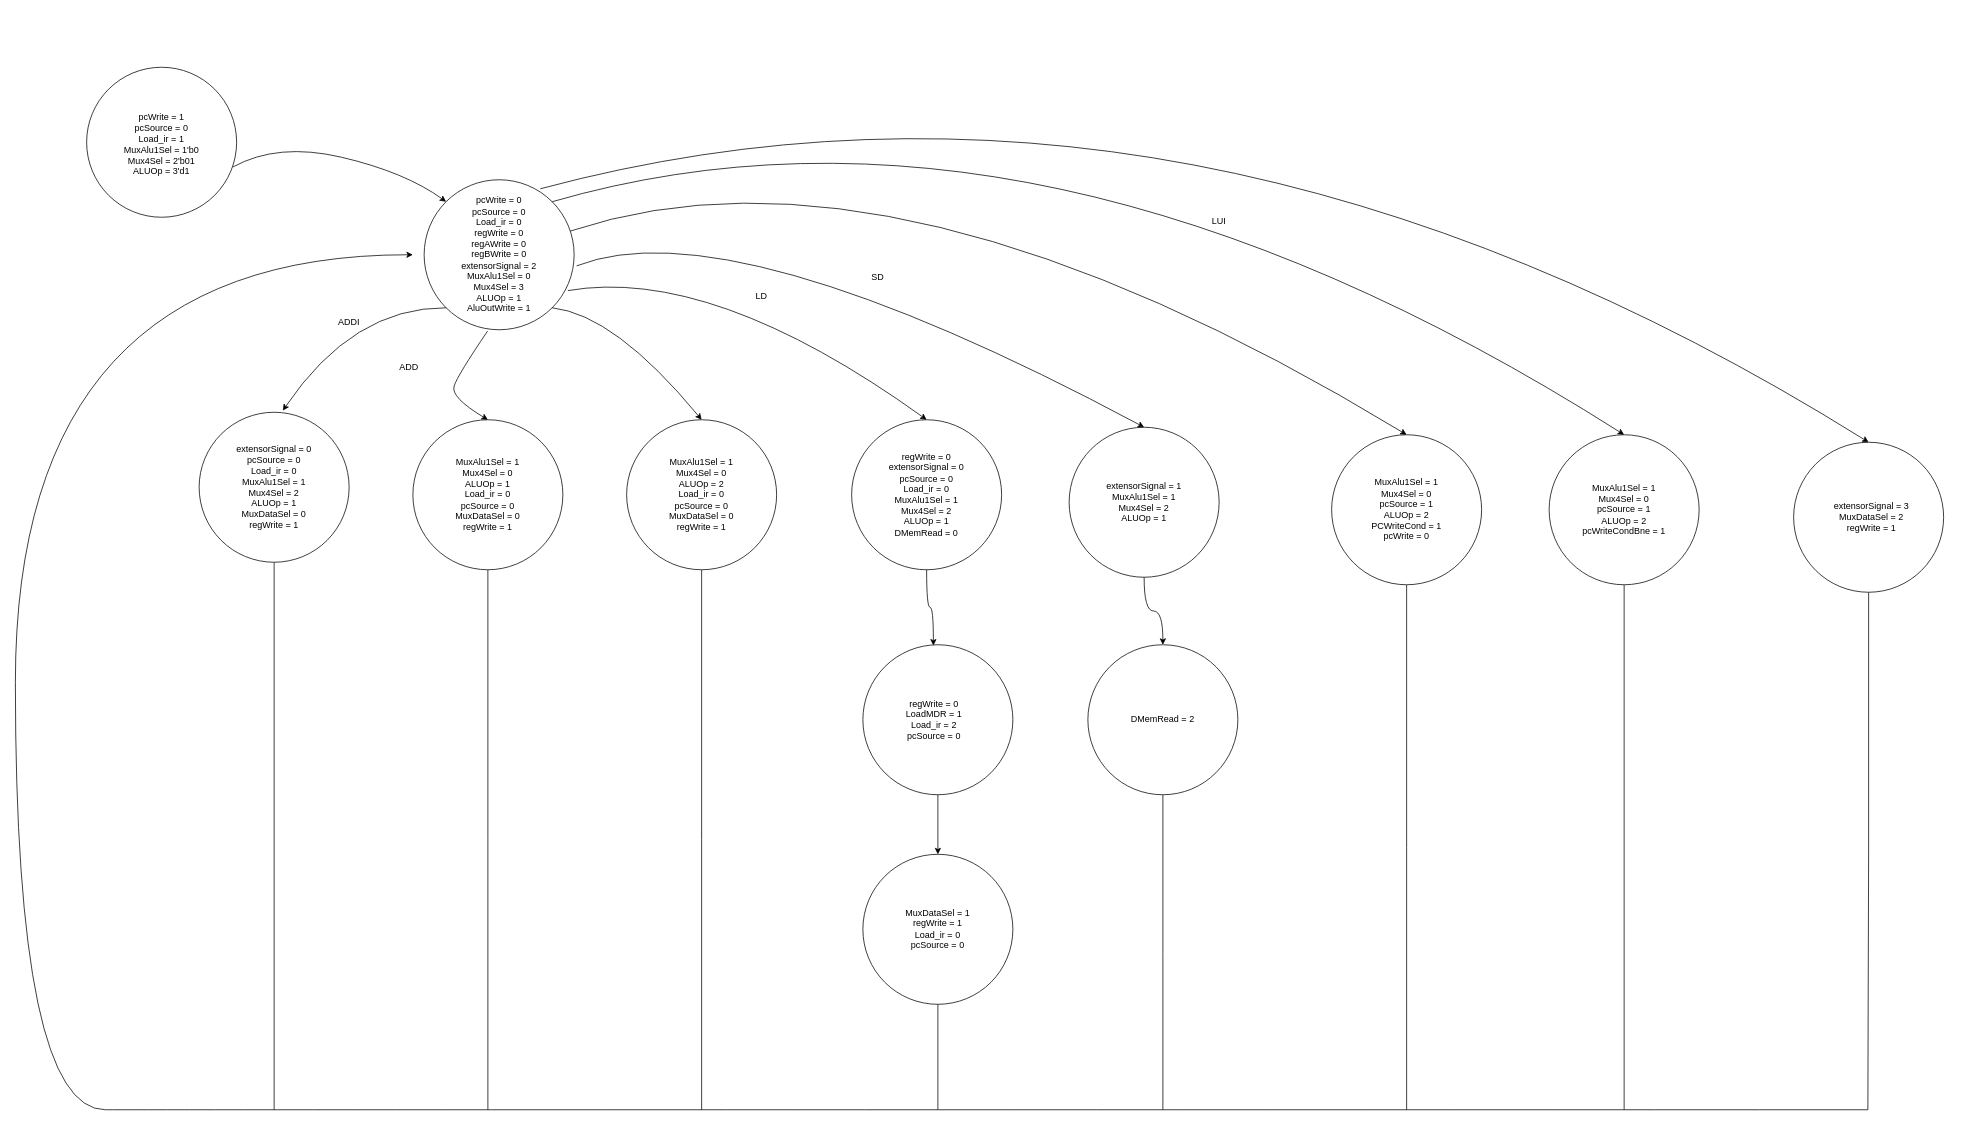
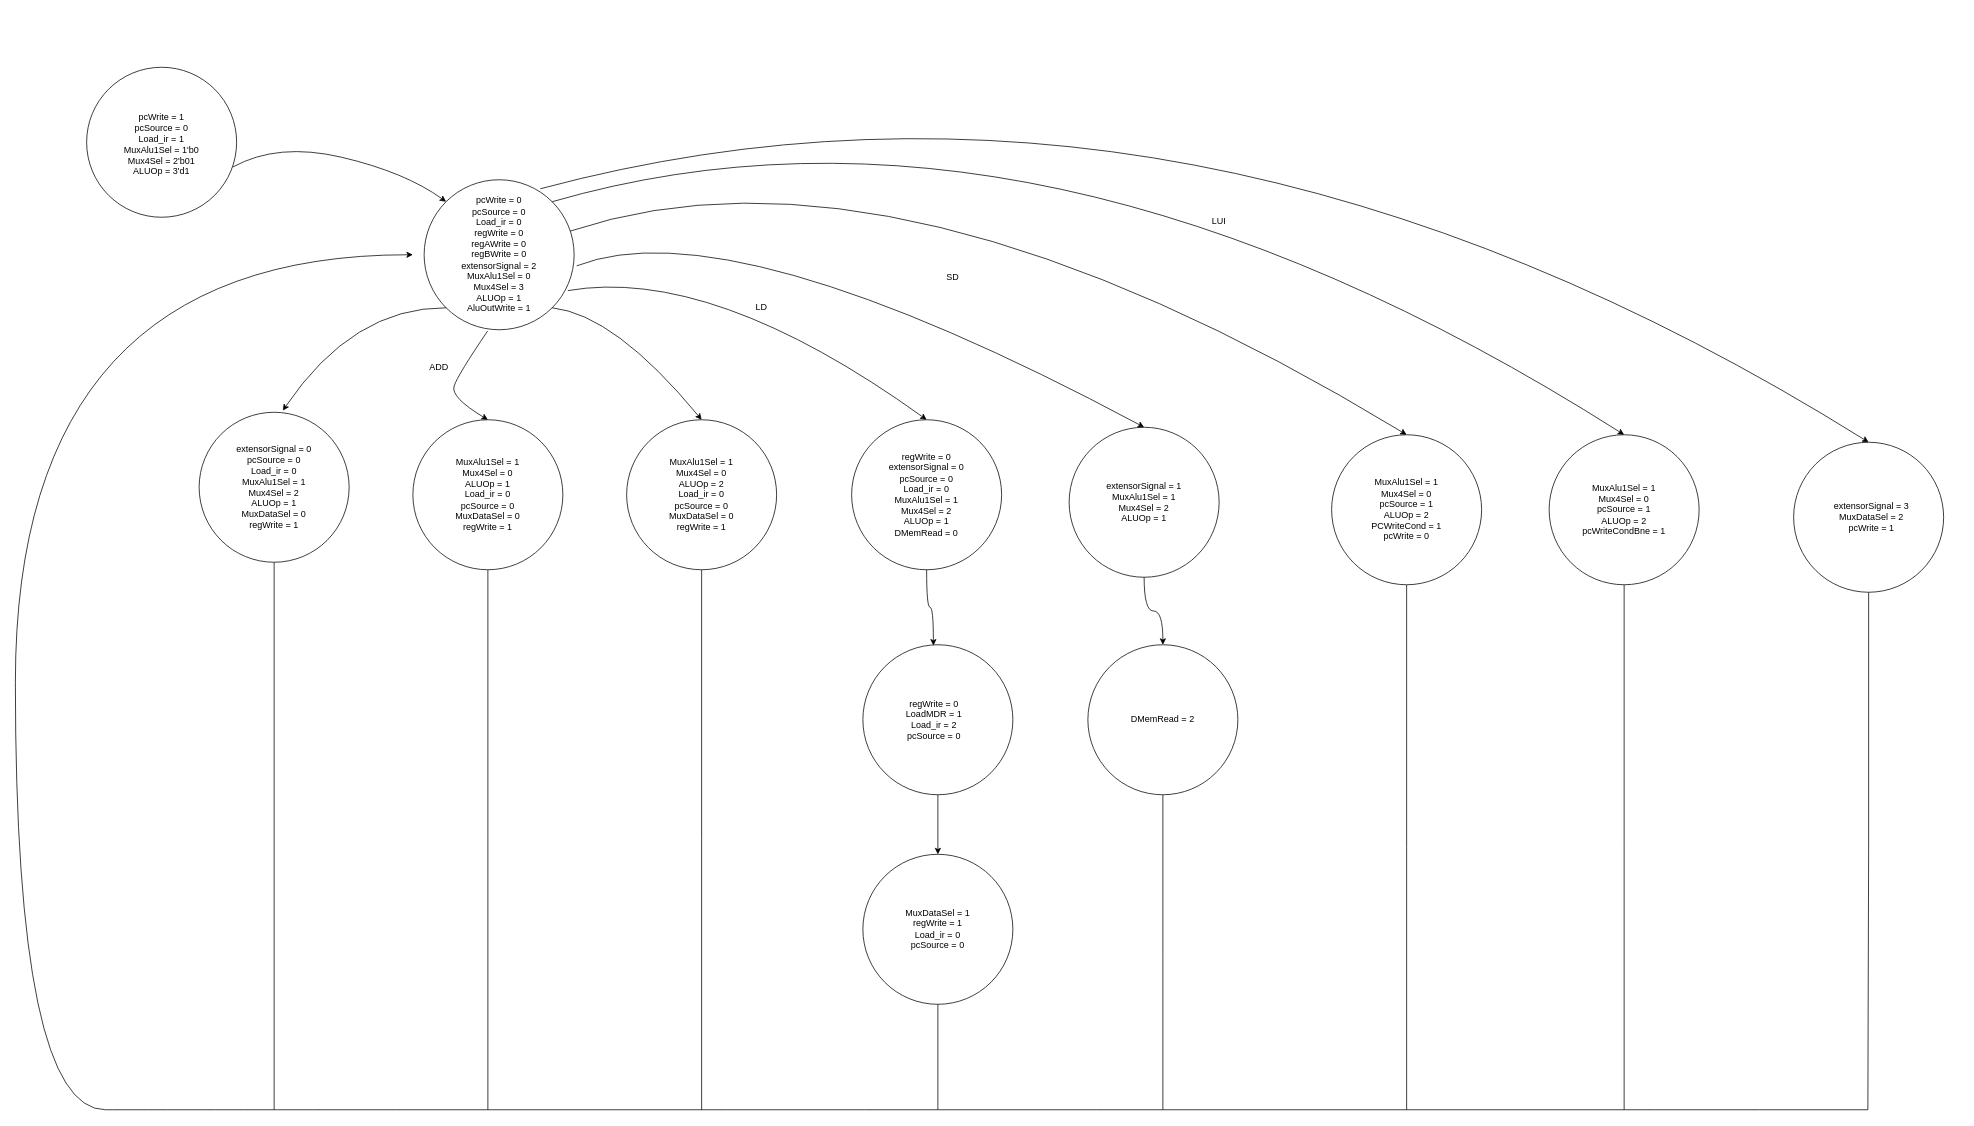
(878, 277) -> (953, 277)
(762, 296) -> (762, 307)
(349, 322) -> none
(409, 367) -> (439, 367)
(1872, 517) -> (1872, 517)
